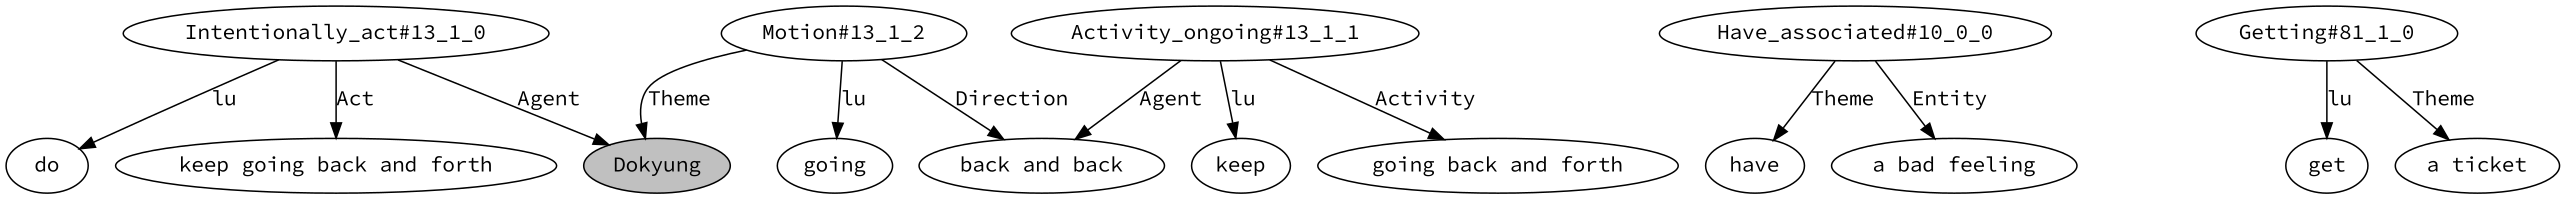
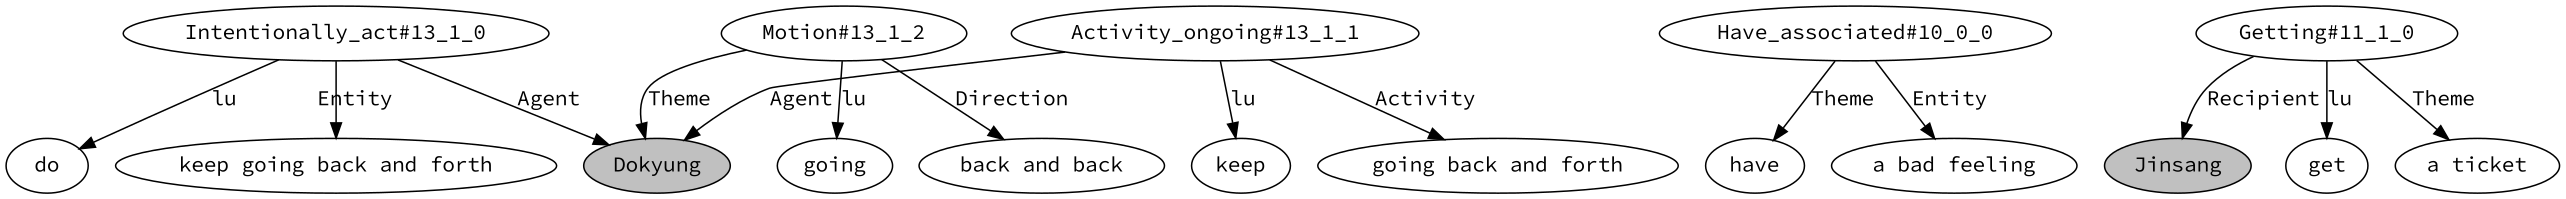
(2327, 33) -> (2327, 33)
(1134, 95) -> (875, 74)
(355, 100) -> (355, 100)
none -> (2178, 166)
